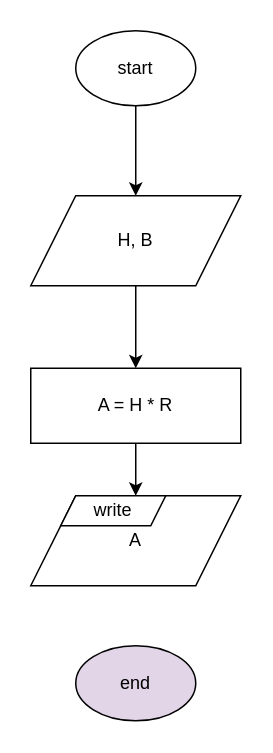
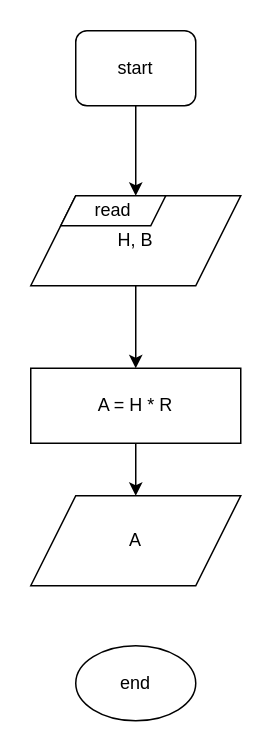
(136, 68) -> (136, 68)
none -> (113, 211)
(113, 511) -> none
(136, 683) -> (136, 683)
